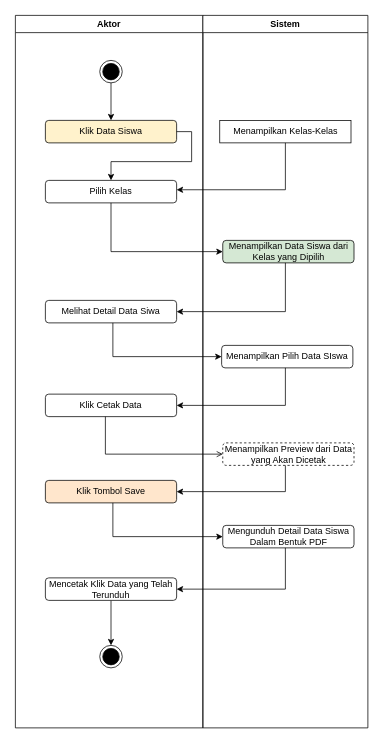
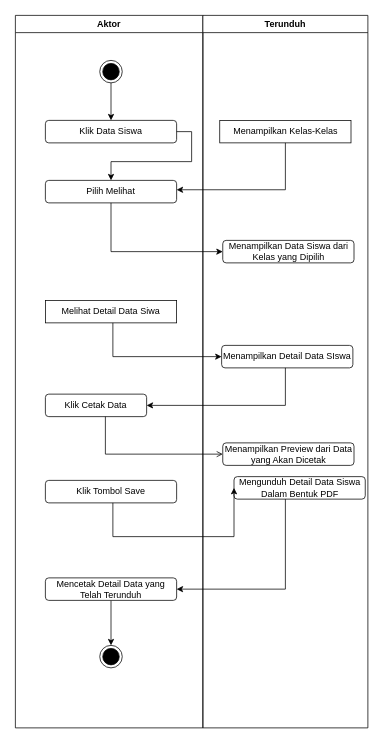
(285, 24) -> (285, 24)
(111, 132) -> (111, 132)
(111, 192) -> (111, 192)
(288, 252) -> (288, 252)
(111, 312) -> (111, 312)
(258, 312) -> none
(287, 357) -> (287, 357)
(111, 405) -> (96, 405)
(288, 454) -> (288, 454)
(111, 492) -> (111, 492)
(247, 492) -> none
(288, 537) -> (300, 488)
(111, 589) -> (111, 589)
